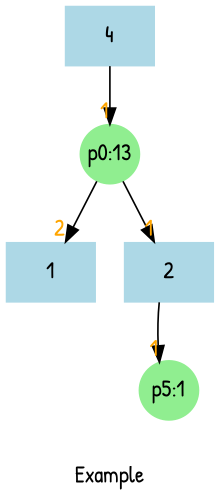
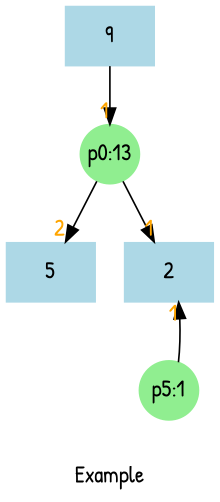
(110, 36) -> (110, 36)
(51, 272) -> (51, 272)
(158, 324) -> (180, 341)
